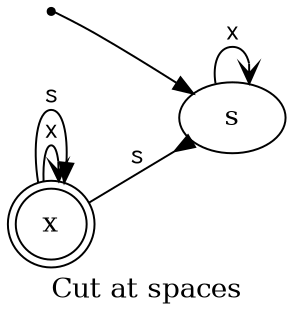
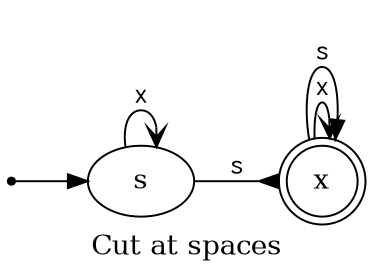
(132, 177) -> (226, 181)
